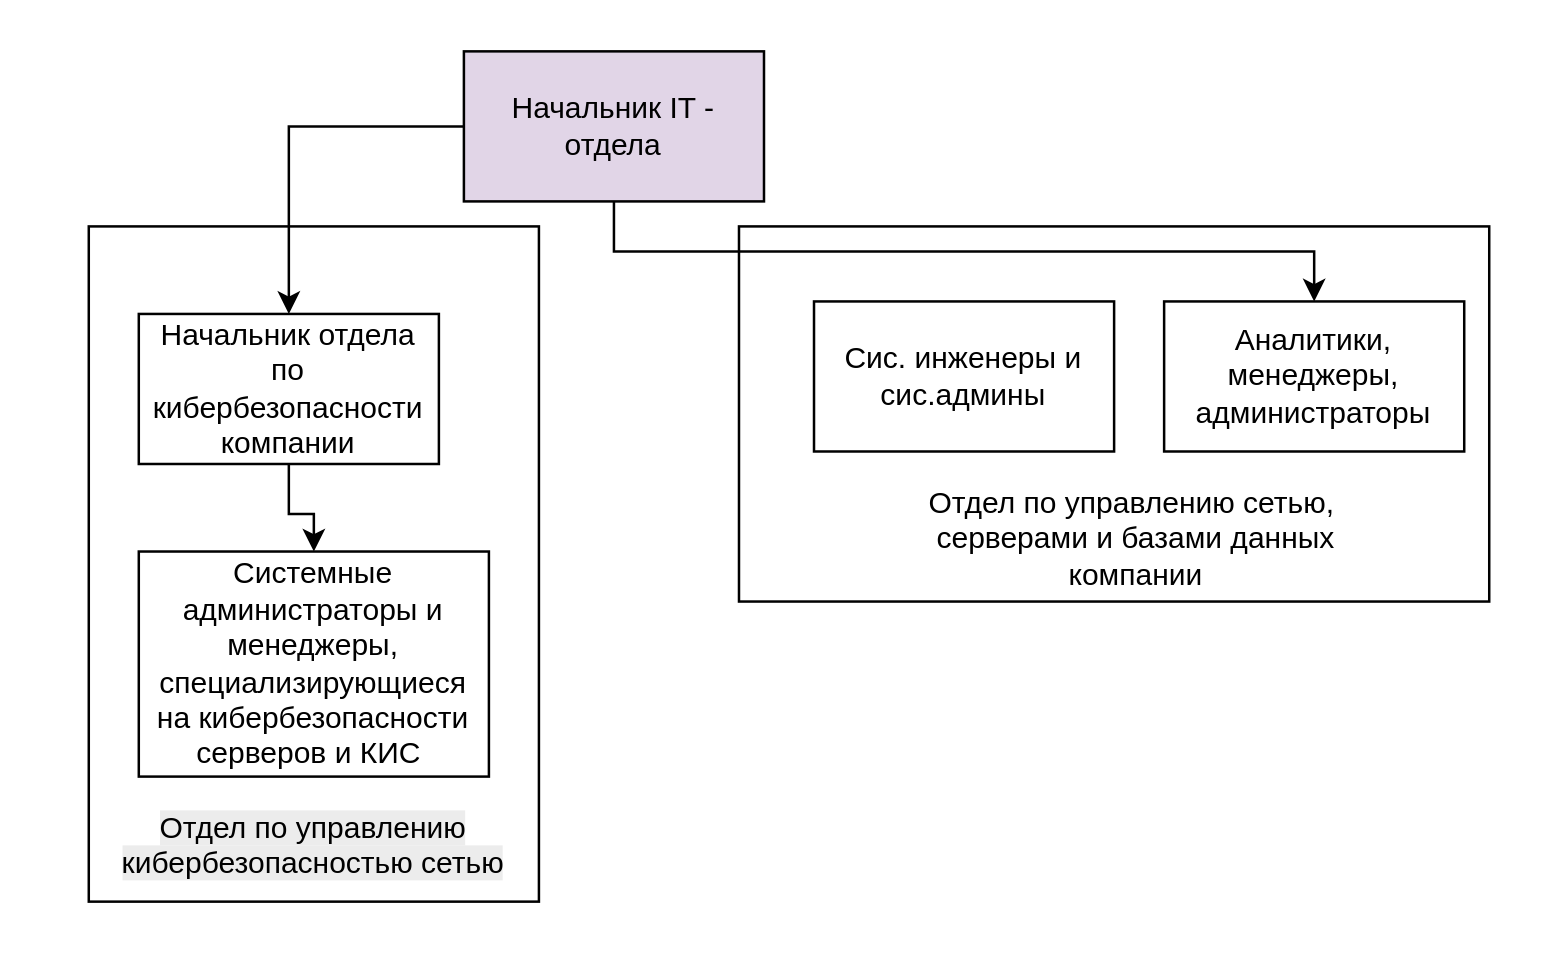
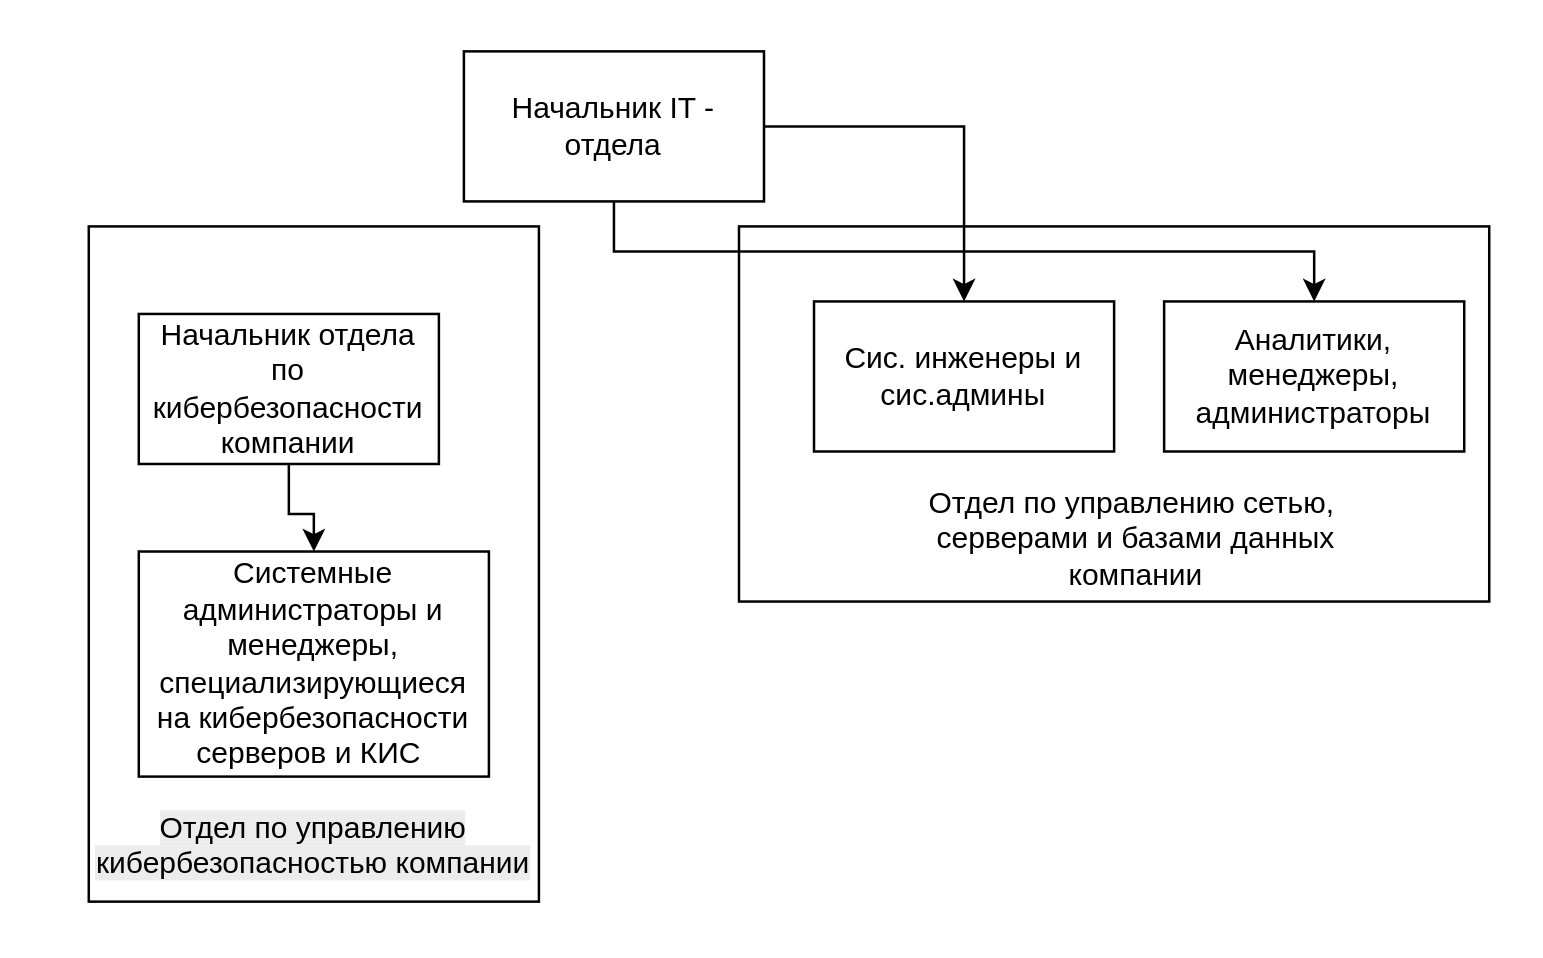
(291, 126) -> none
(614, 126) -> (614, 126)
none -> (924, 126)
(314, 864) -> (314, 864)
